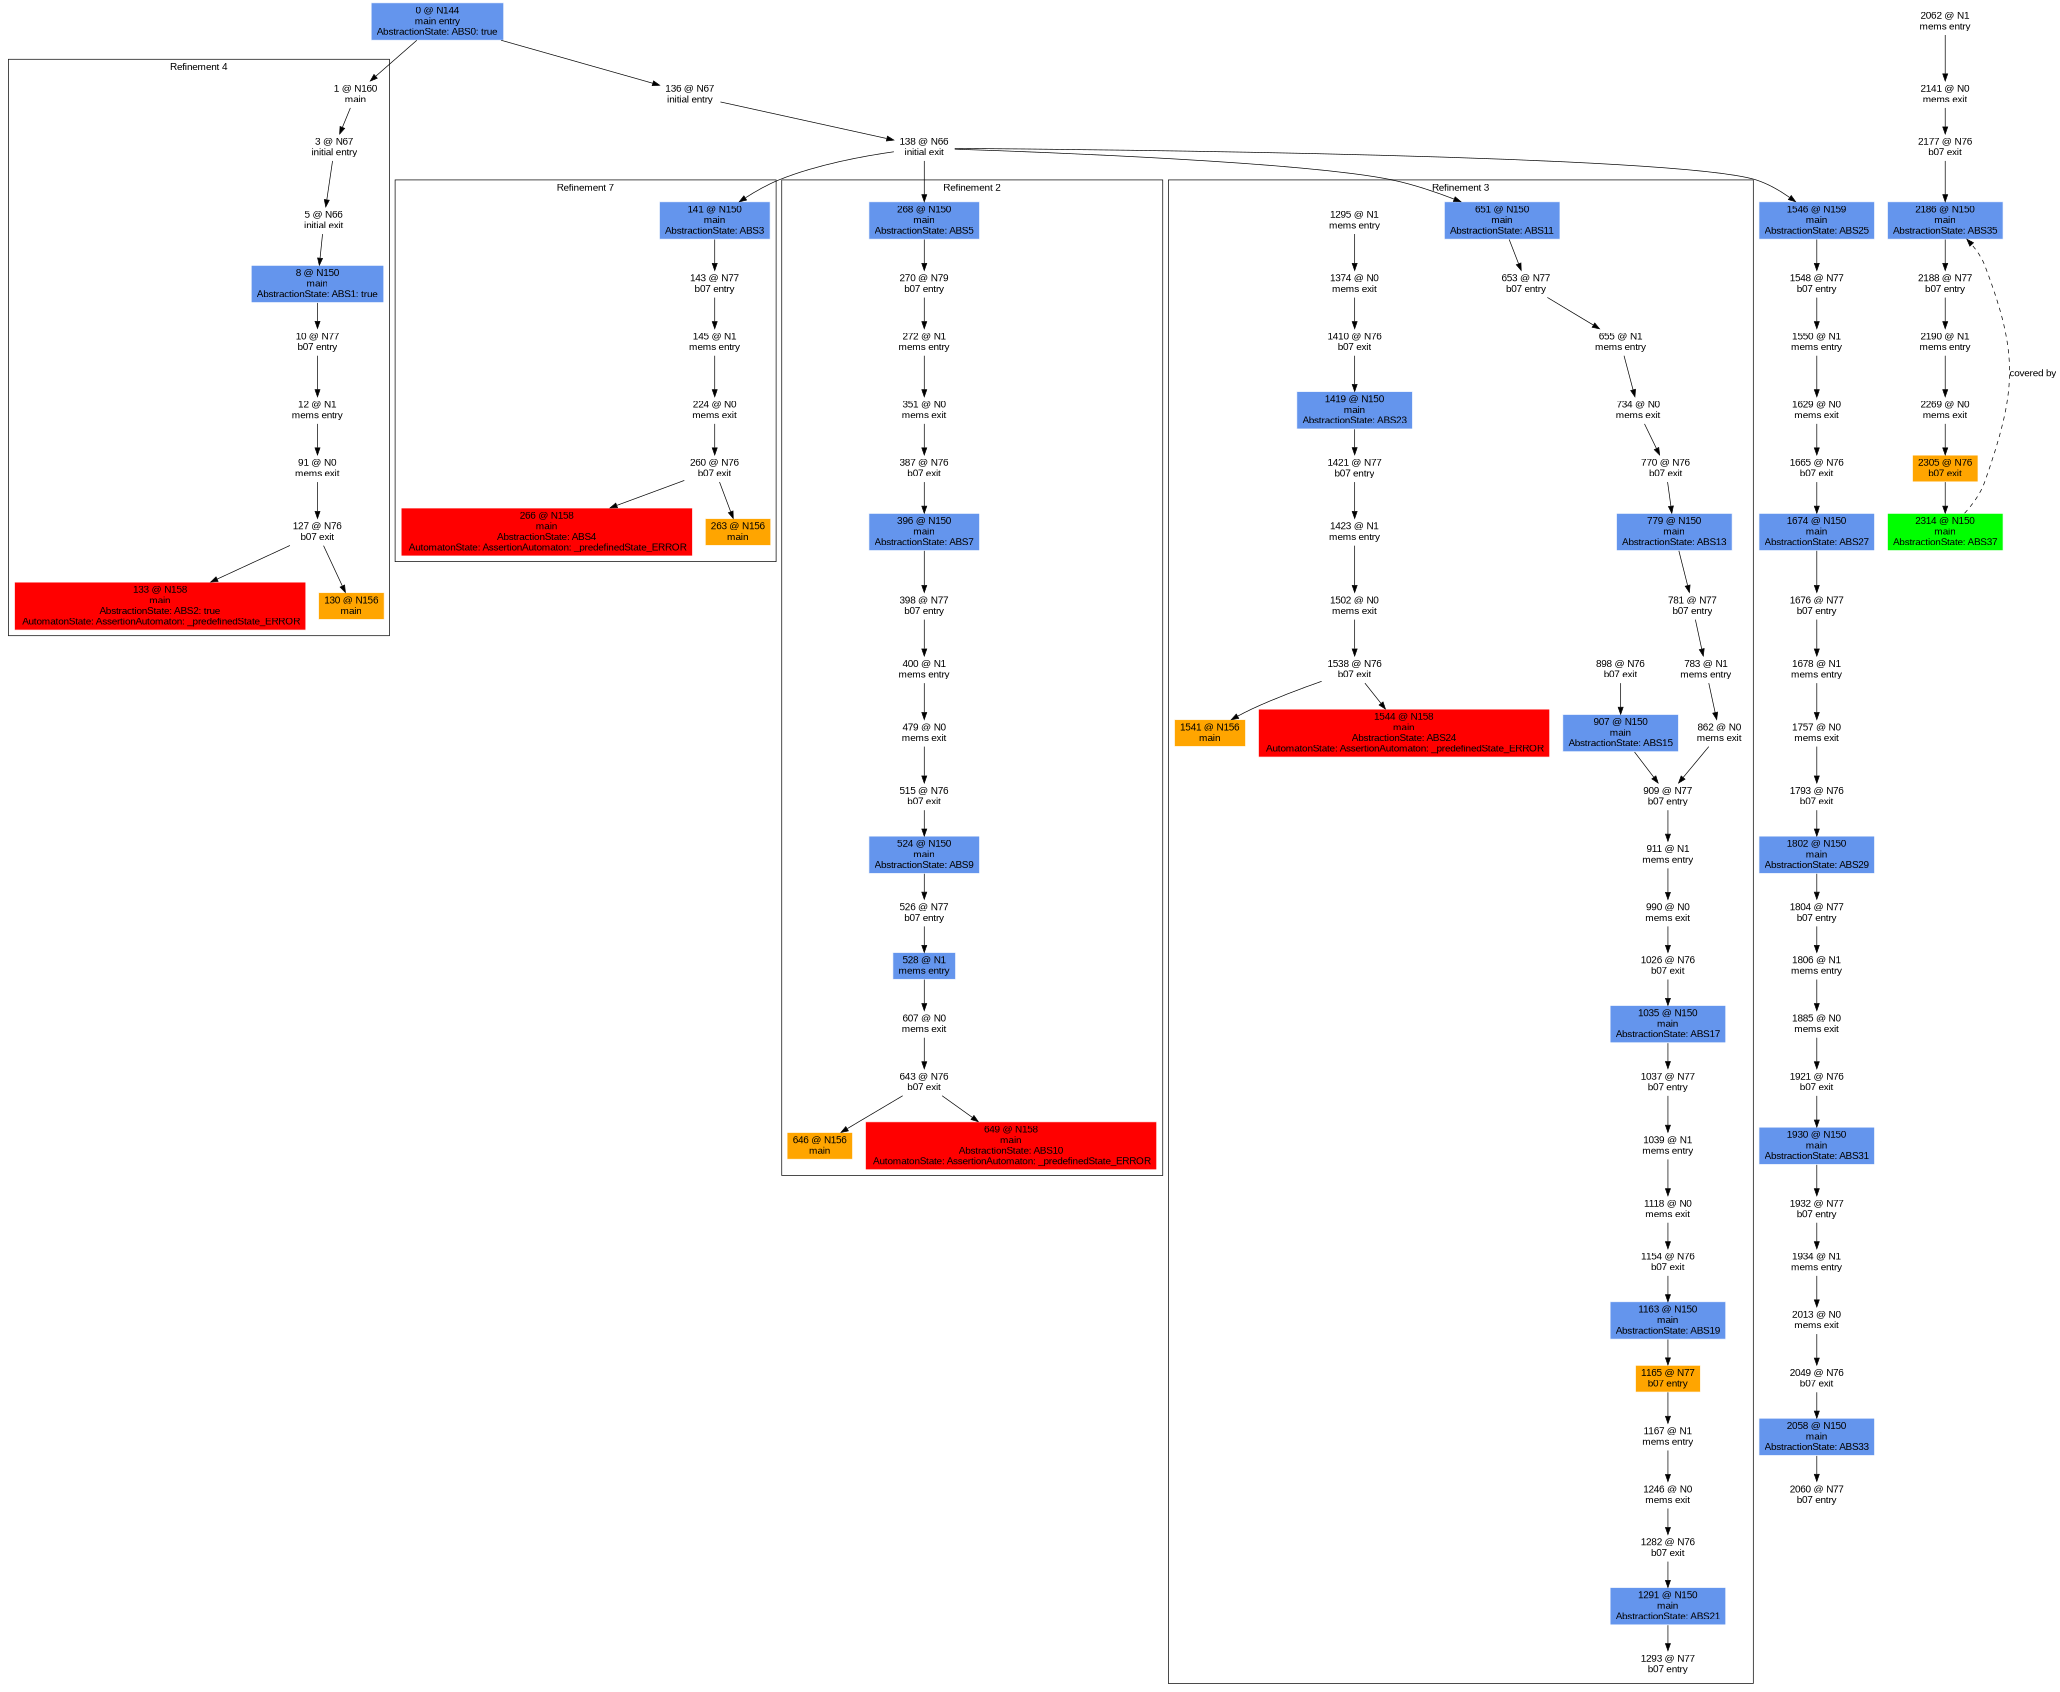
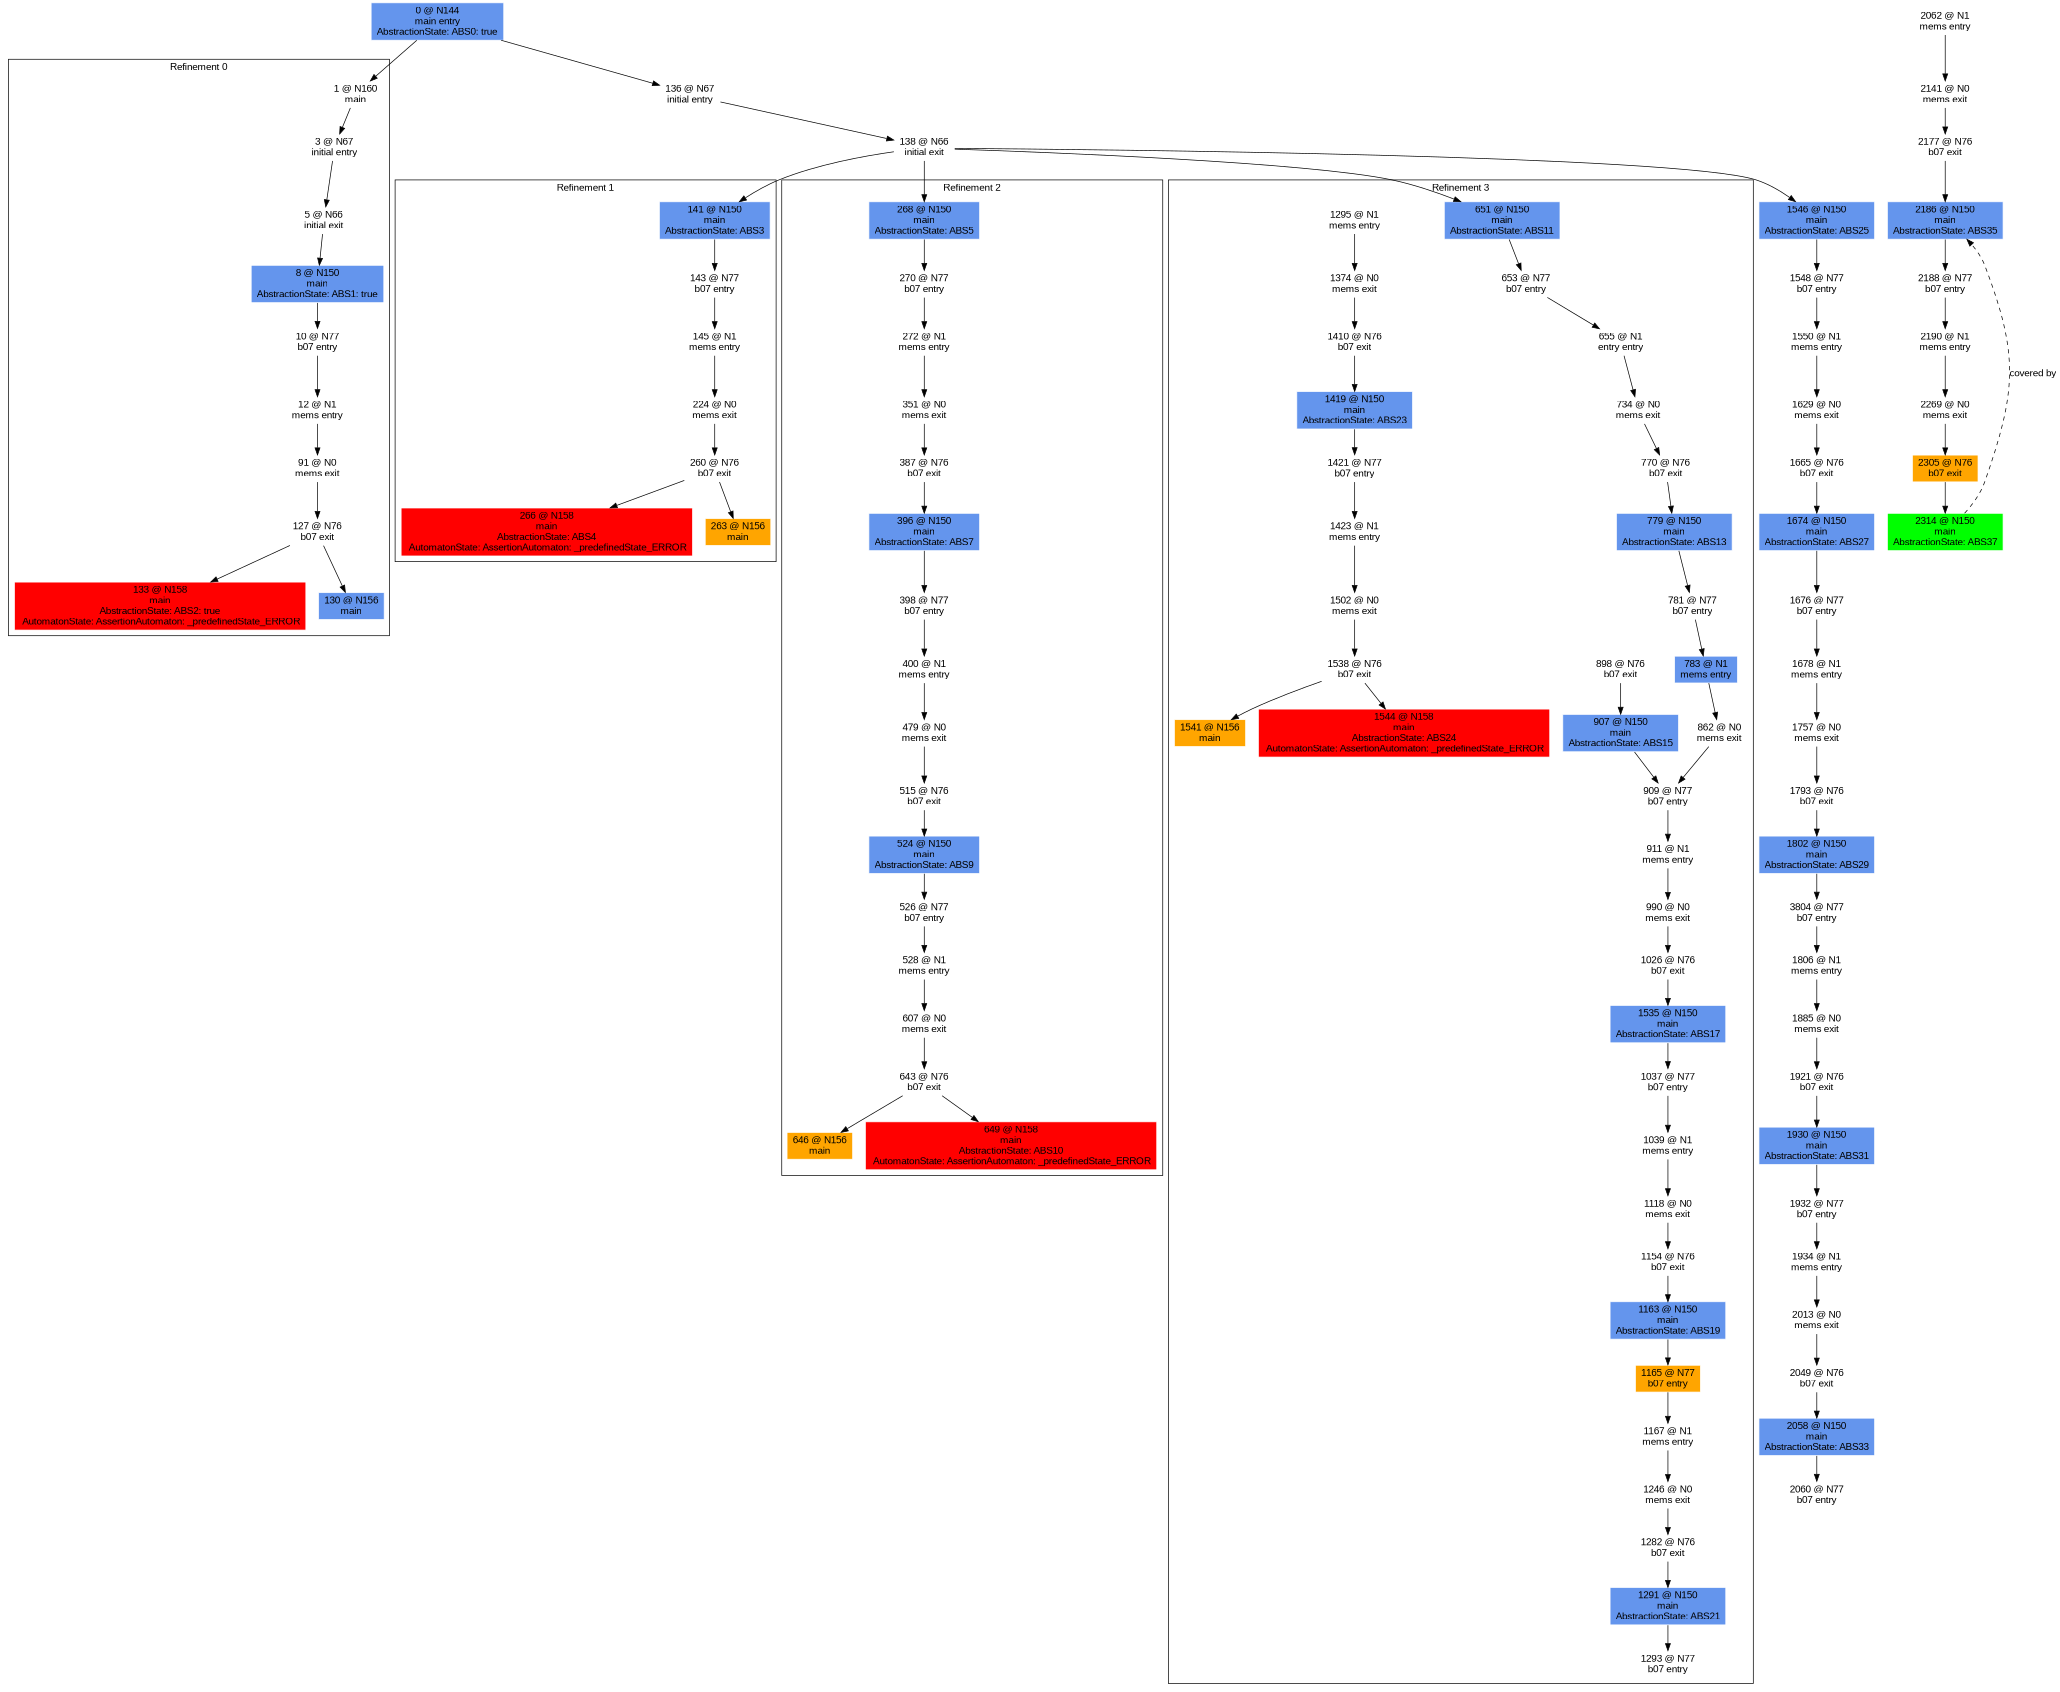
(199, 67) -> (199, 67)
(586, 188) -> (586, 188)
(1817, 220) -> (1817, 220)
(924, 284) -> (924, 284)
(1621, 342) -> (1621, 342)
(351, 606) -> (351, 606)
(1706, 670) -> (1706, 670)
(1817, 913) -> (1817, 913)
(924, 966) -> (924, 966)
(1668, 1024) -> (1668, 1024)
